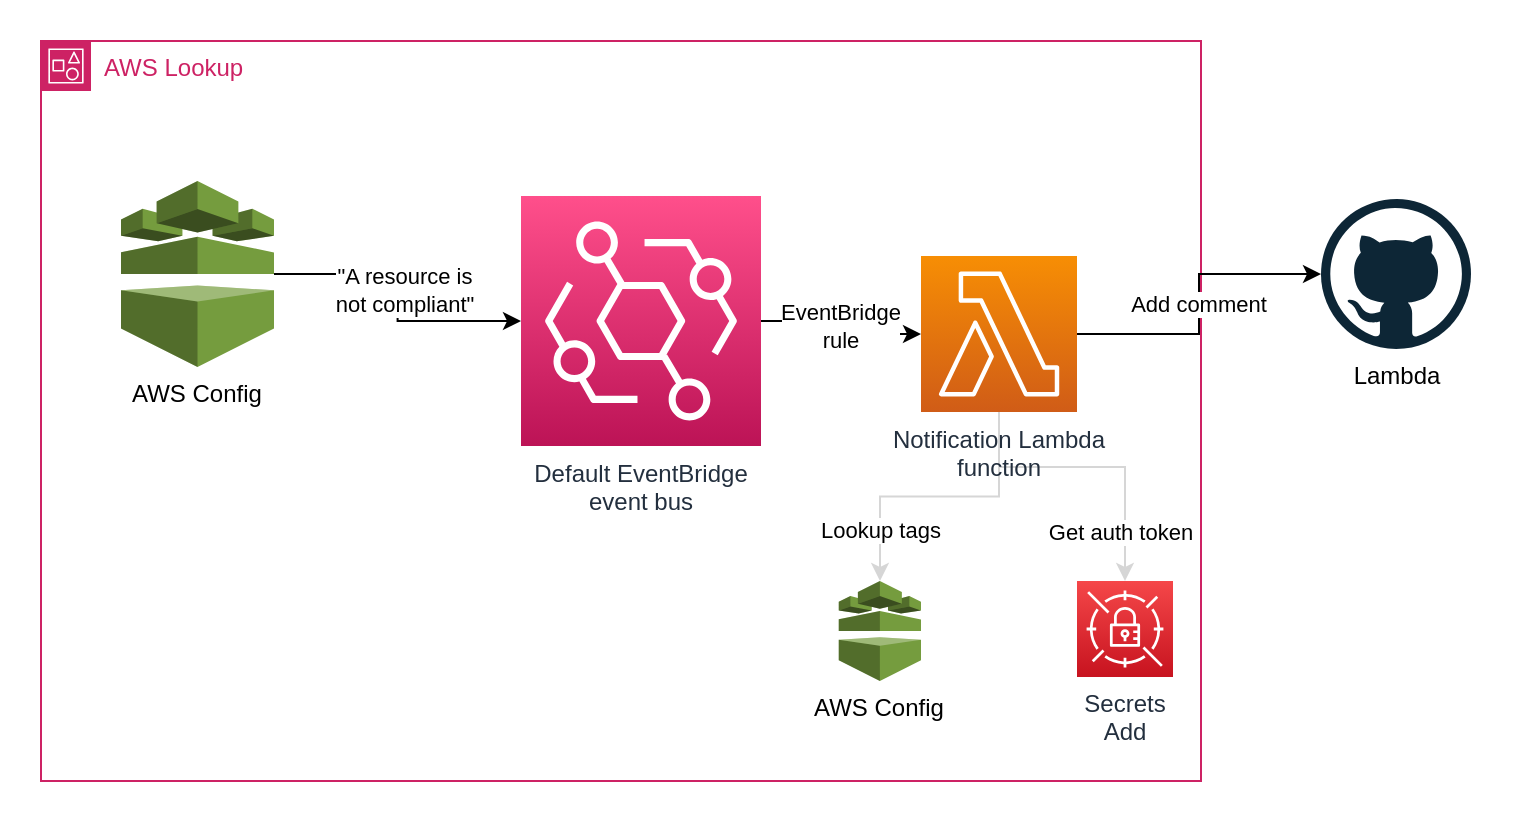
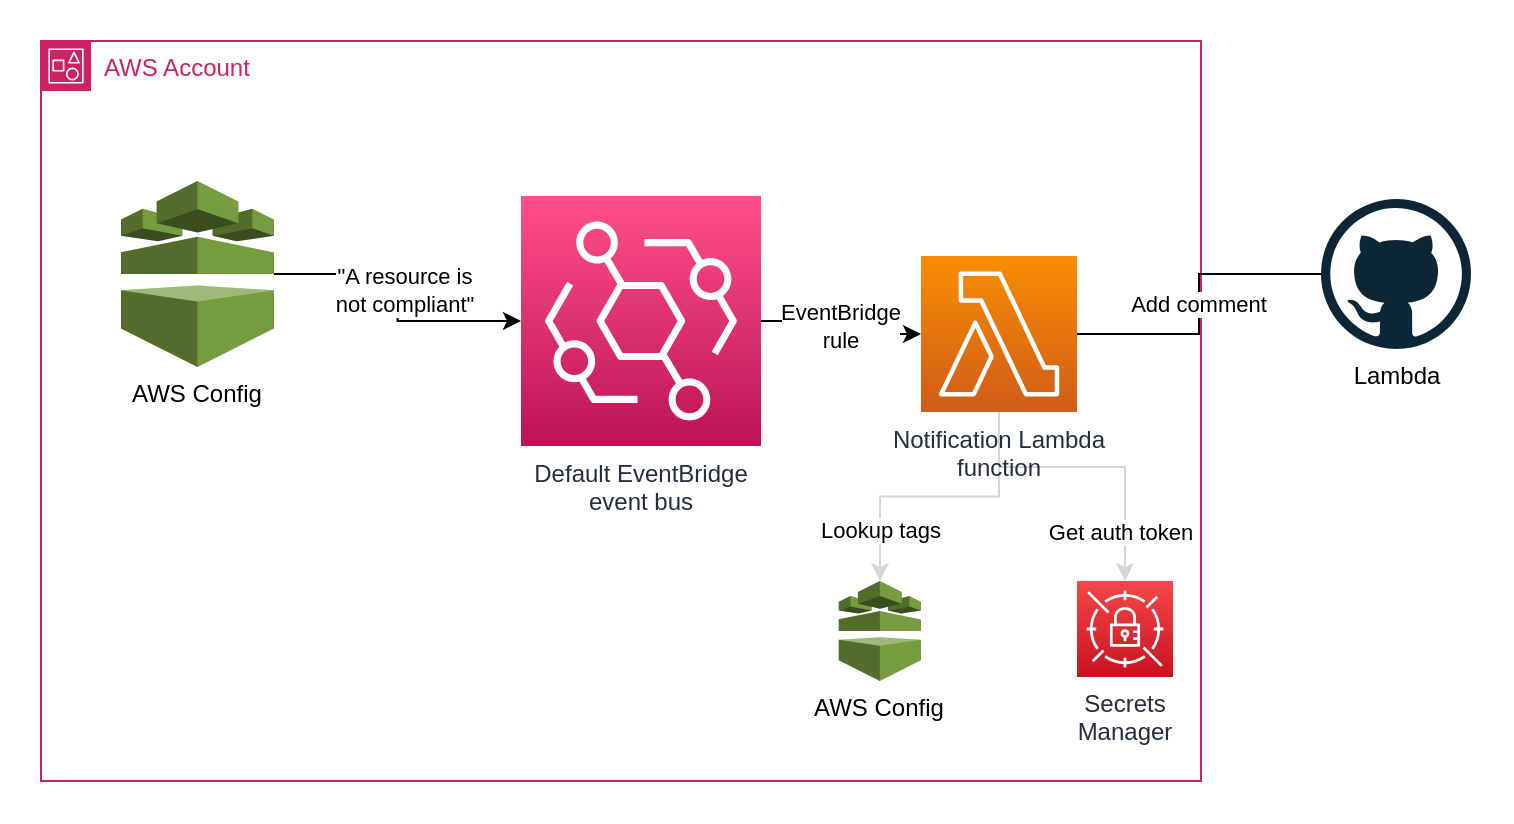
(169, 69) -> (176, 69)
(1306, 274) -> (1312, 274)
(1126, 720) -> (1126, 720)
